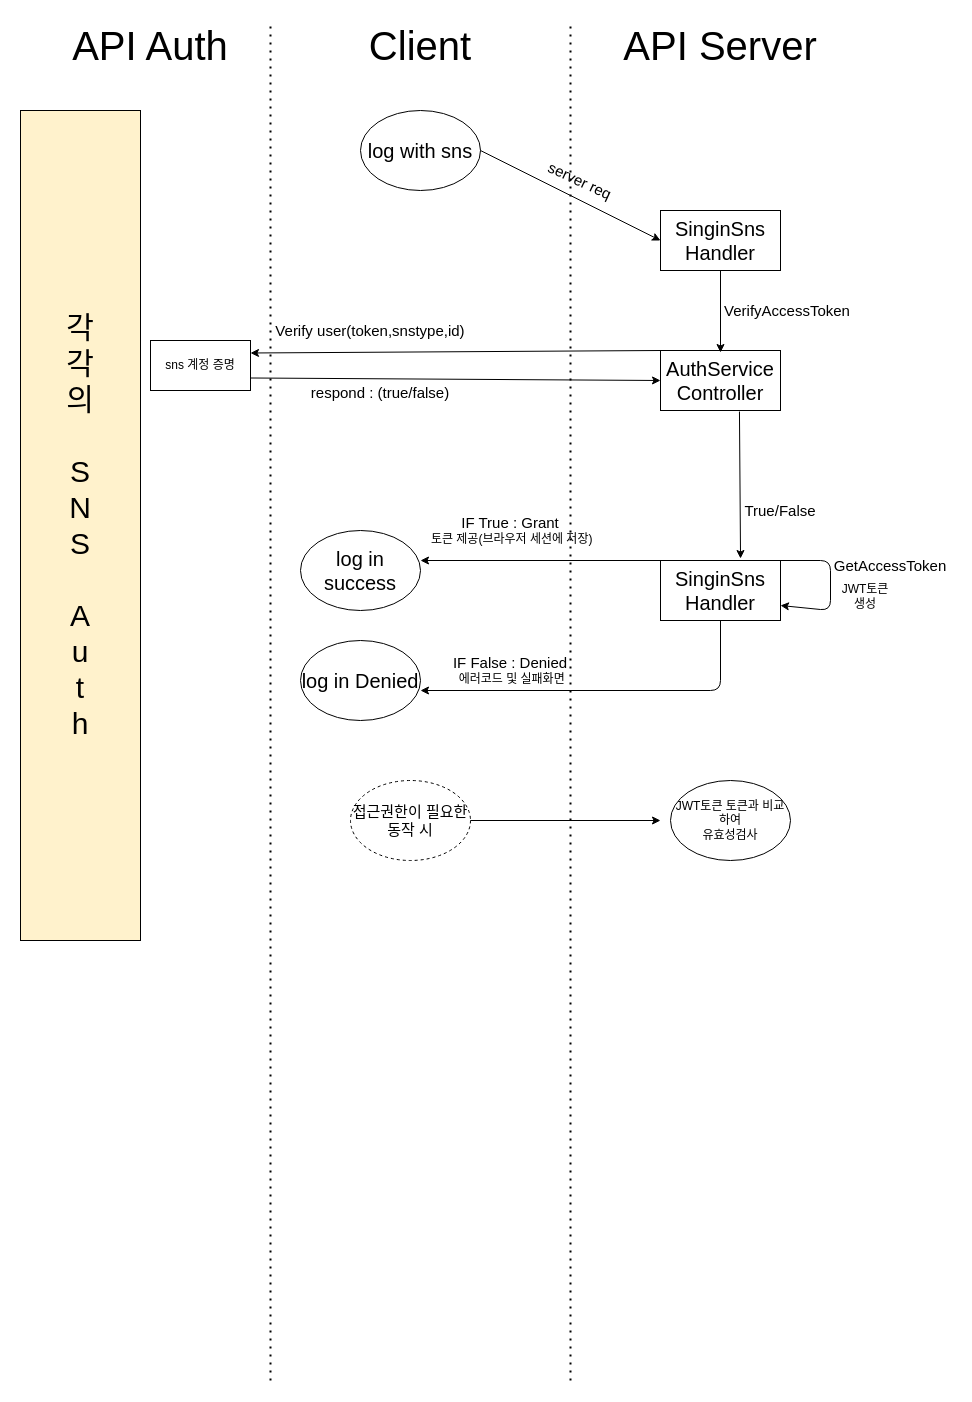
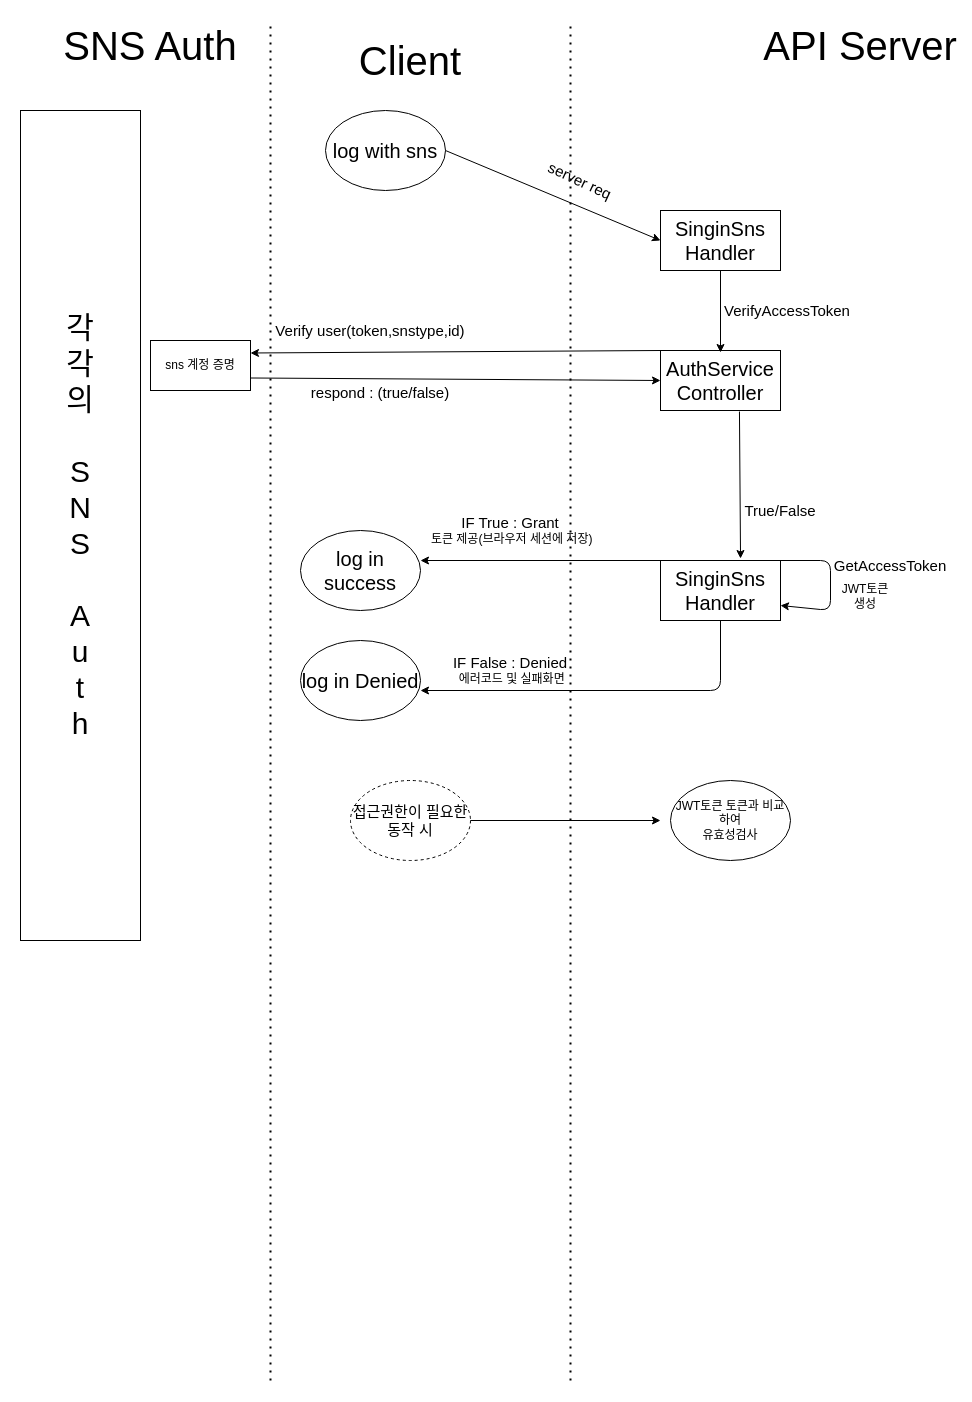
(151, 46) -> (151, 46)
(421, 46) -> (411, 61)
(721, 46) -> (861, 46)
(421, 151) -> (386, 151)
(81, 526) -> (81, 526)
